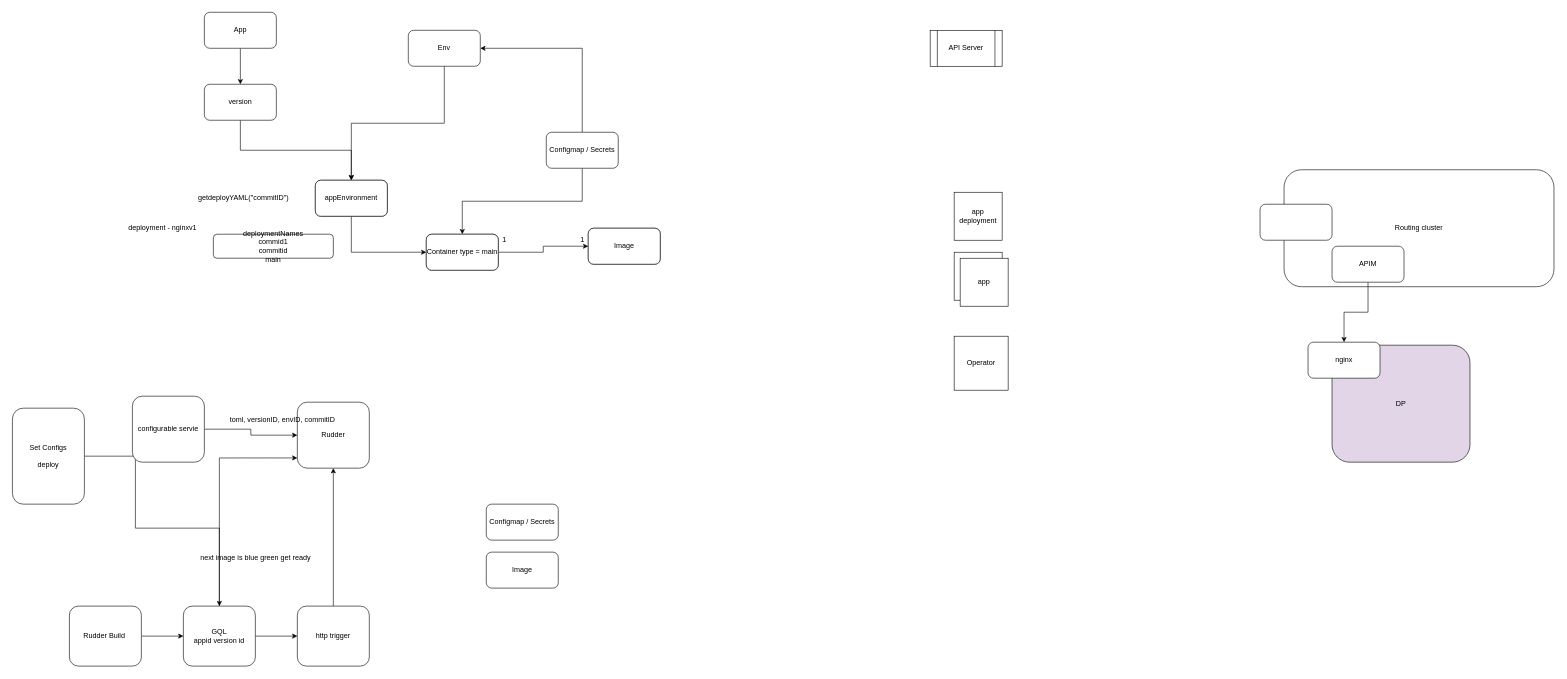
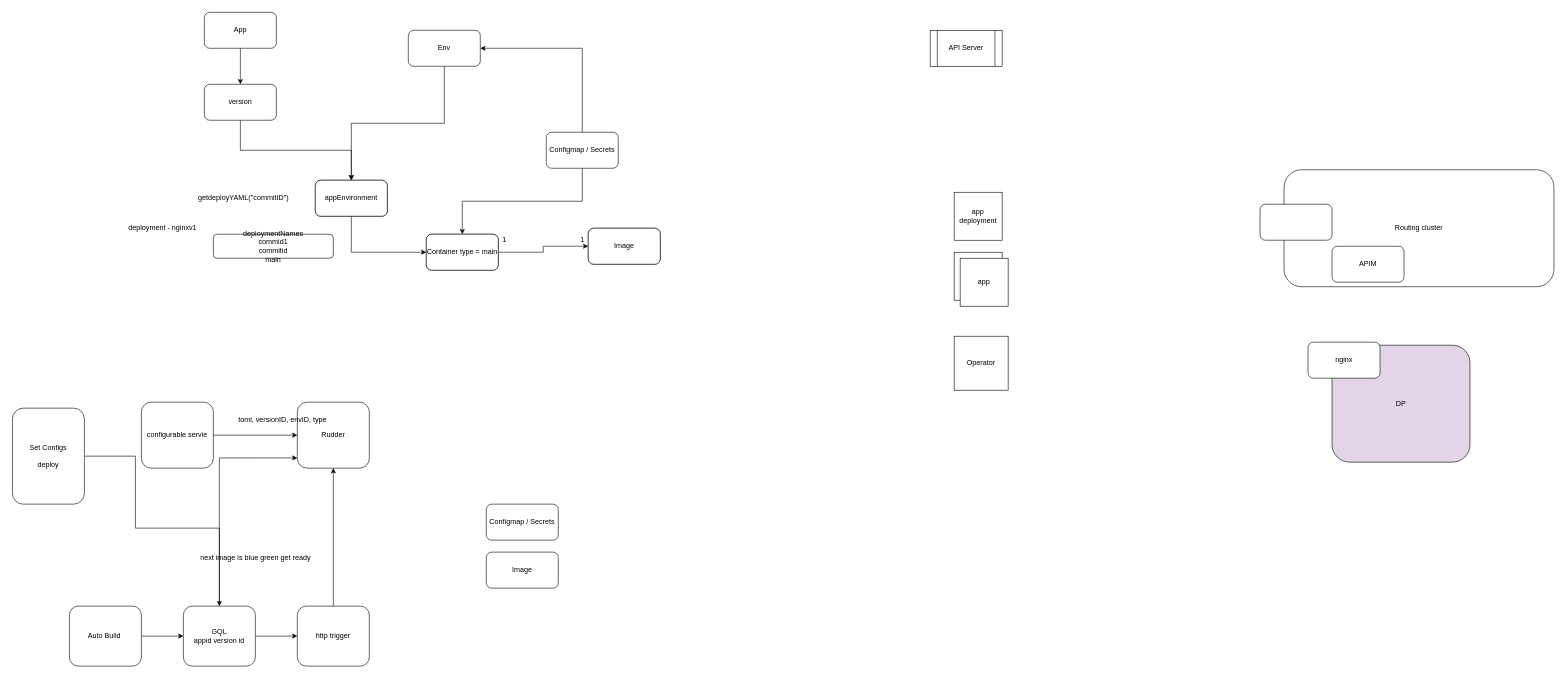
(1344, 312) -> none
(283, 420) -> (283, 420)
(168, 429) -> (177, 435)
(105, 636) -> (105, 636)
